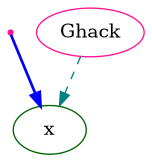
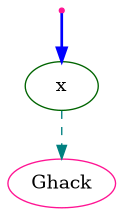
(73, 75) -> (62, 128)
